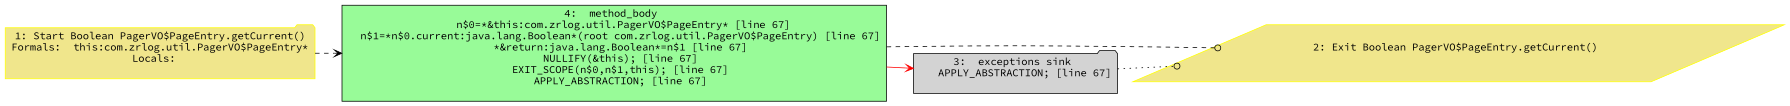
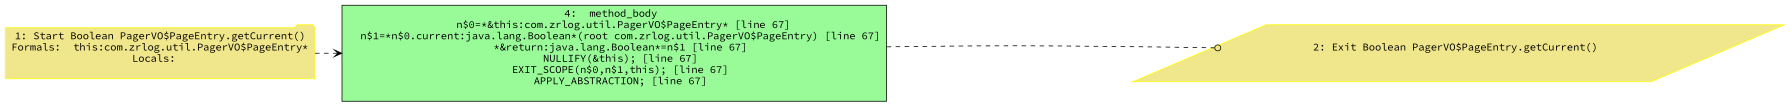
(1016, 74) -> none
